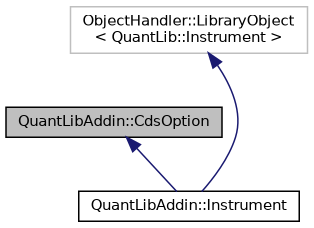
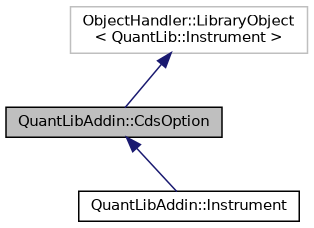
(237, 131) -> (143, 86)
